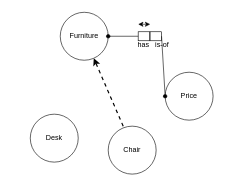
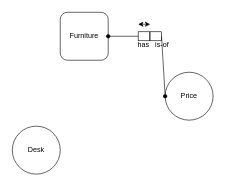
(84, 36) -> (84, 36)
(110, 95) -> none
(54, 138) -> (36, 150)
(132, 150) -> none
